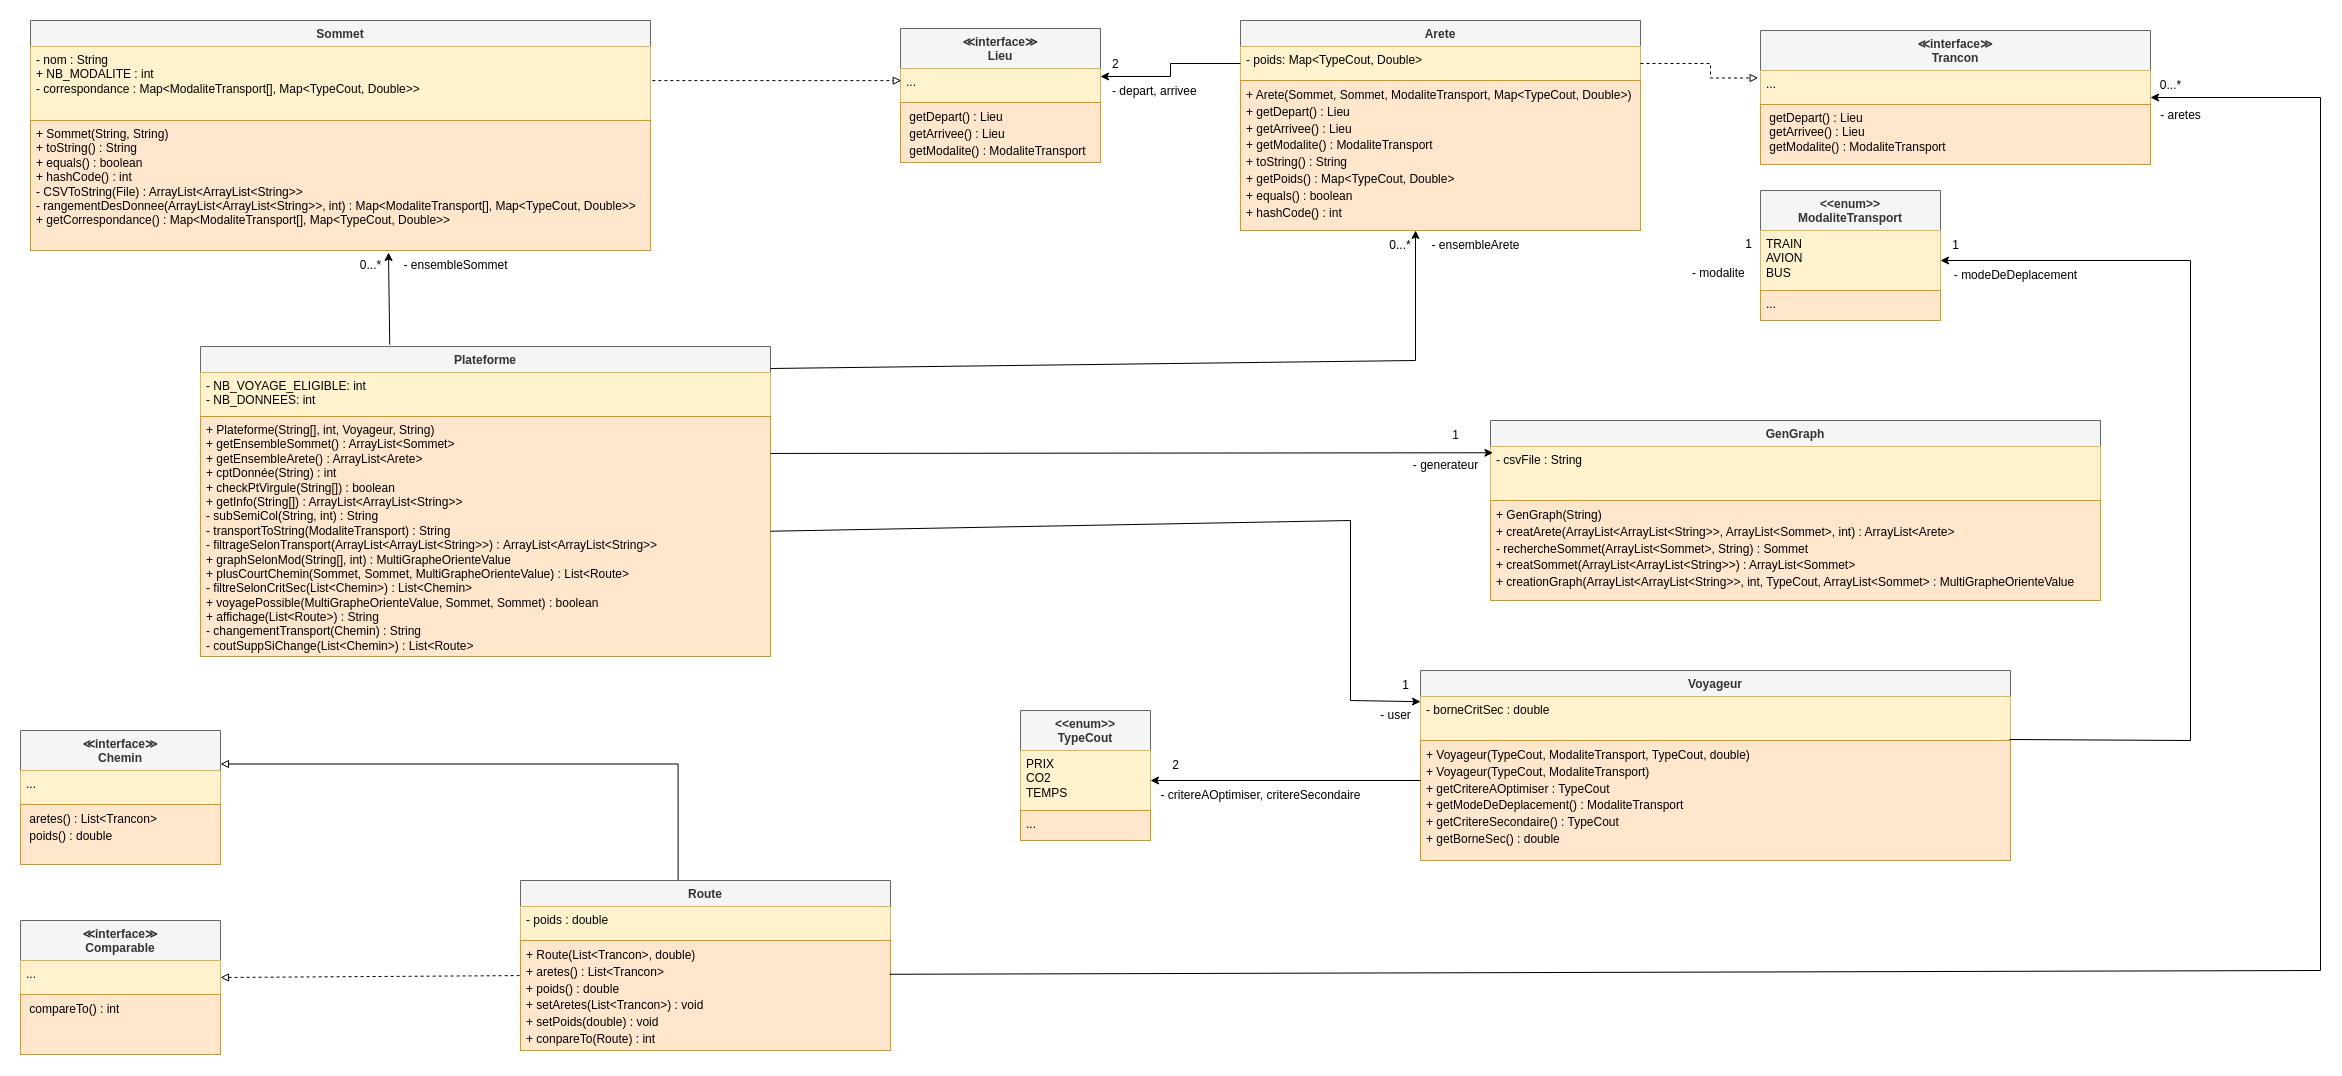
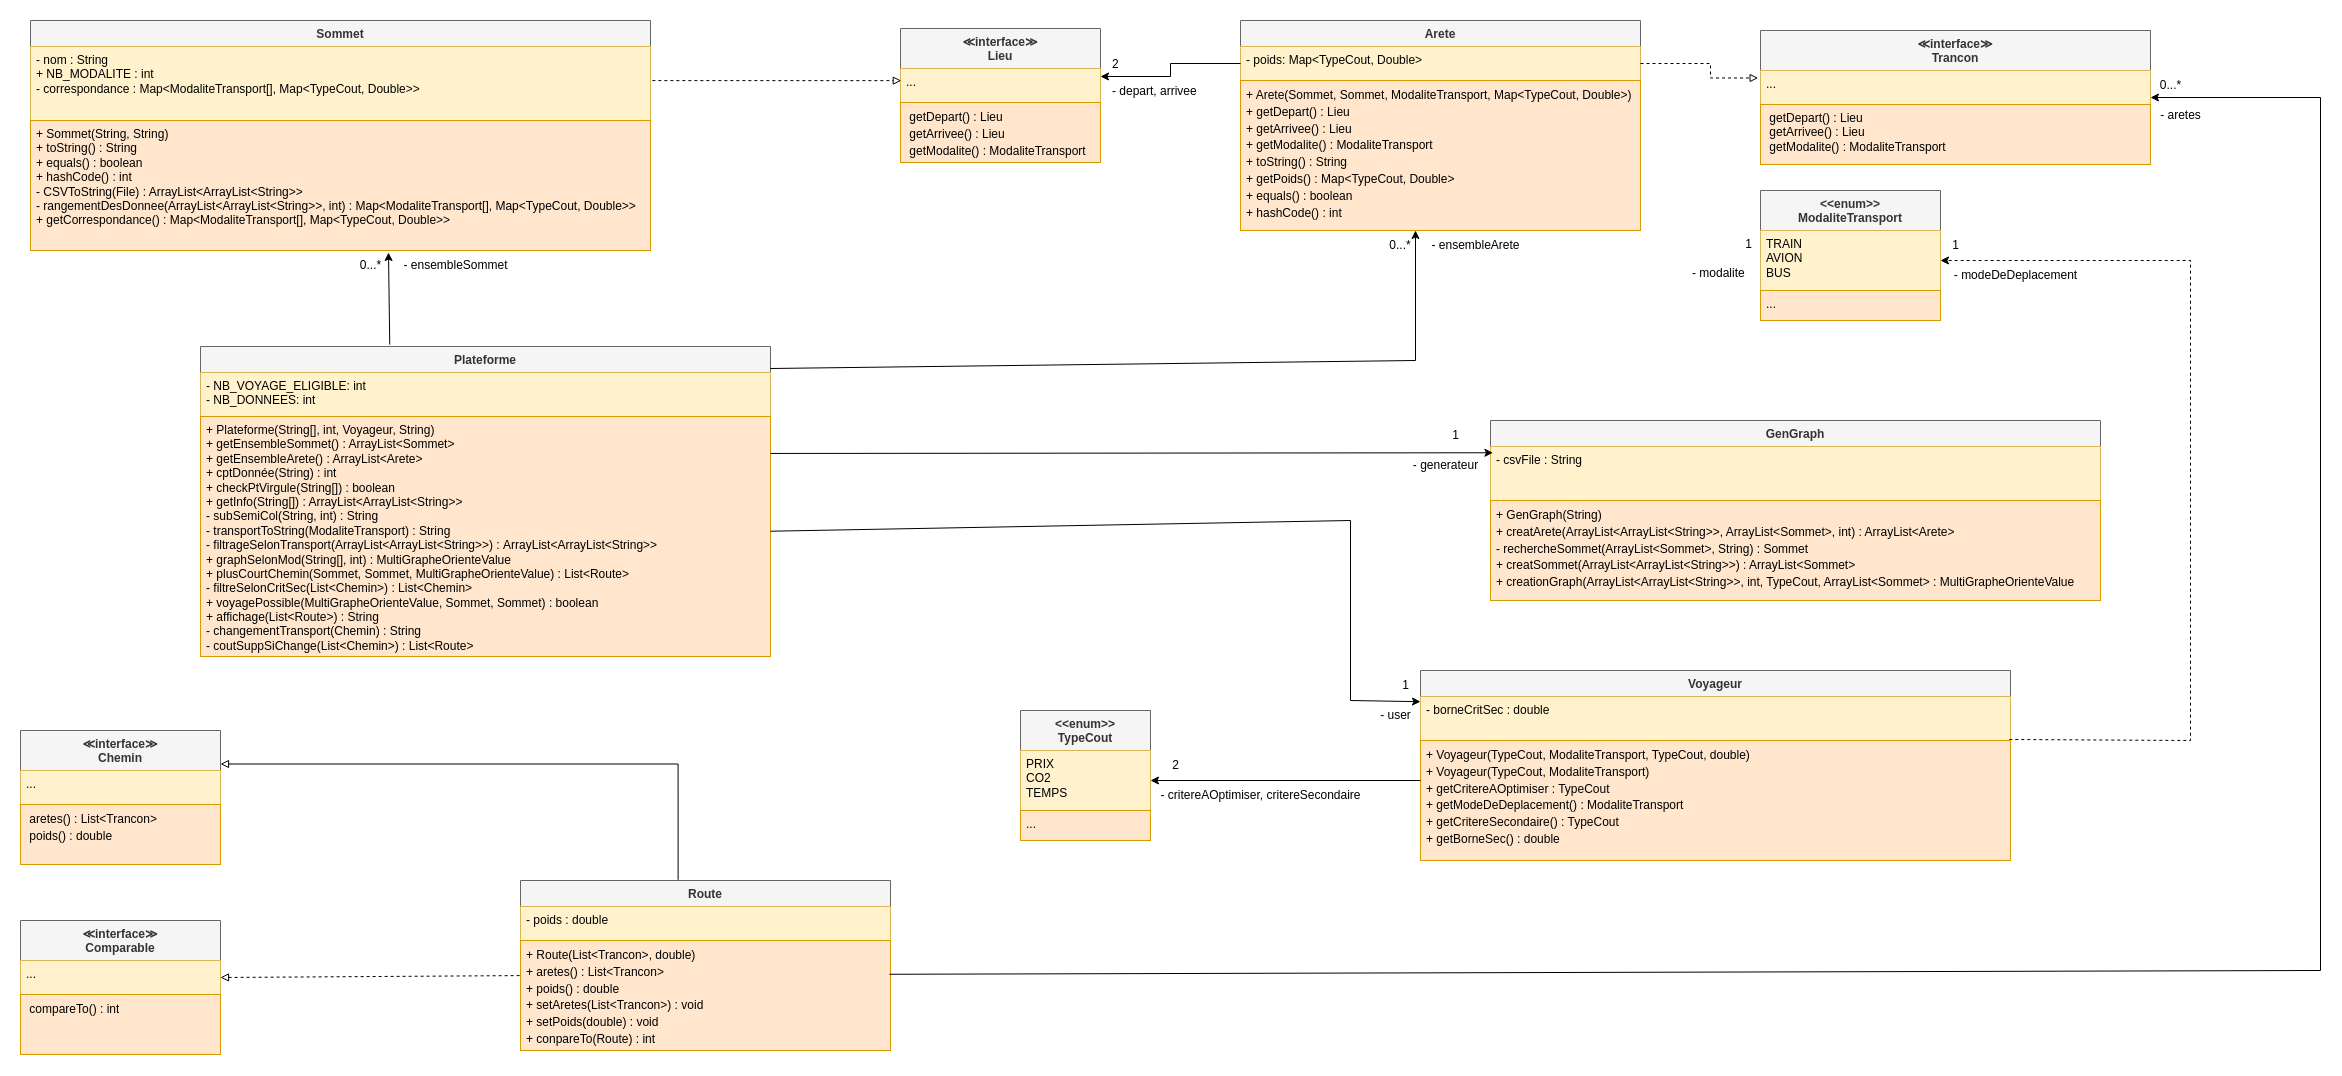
(2191, 469) -> (2191, 469)
